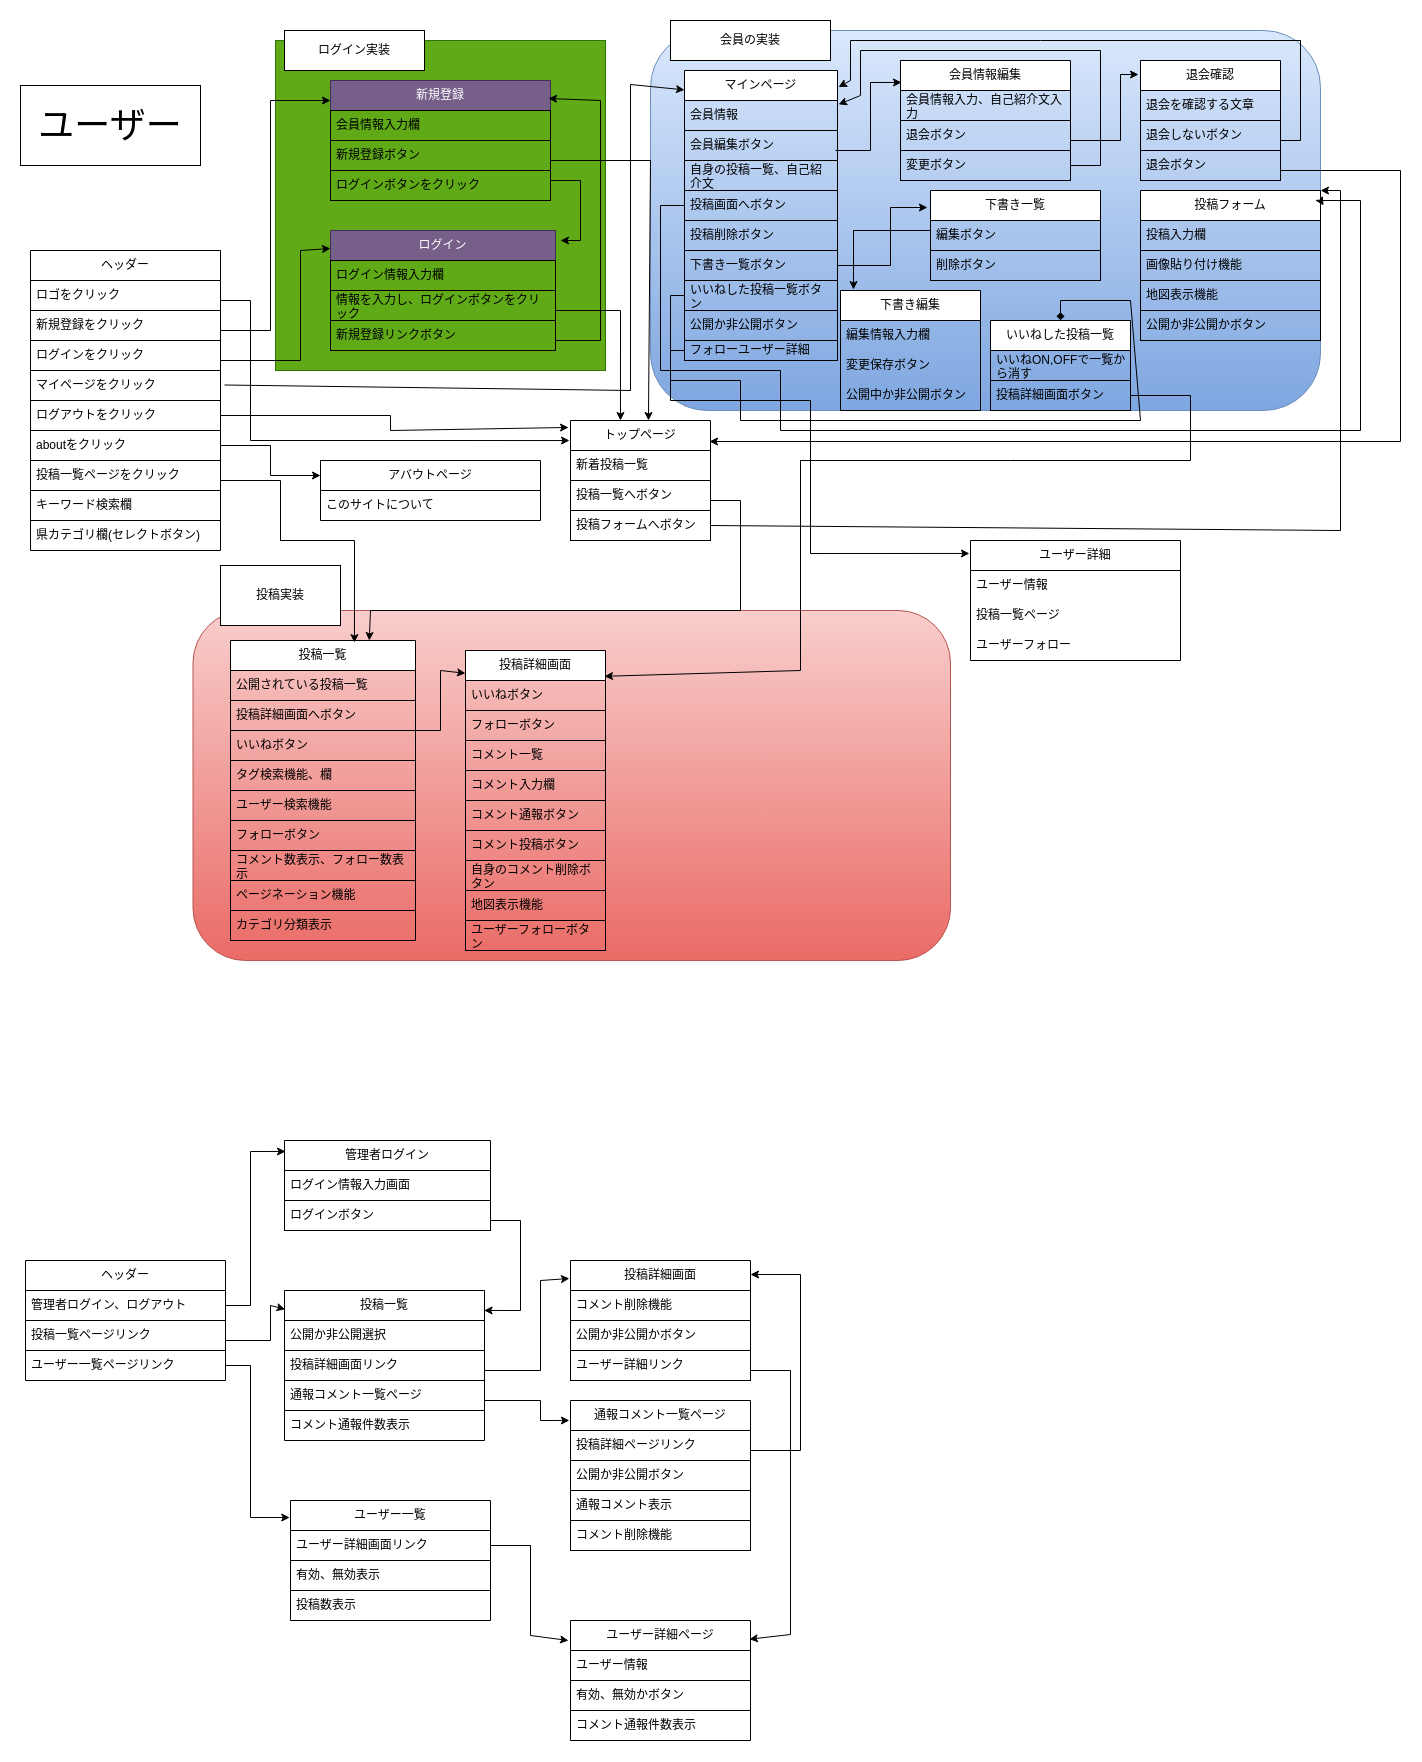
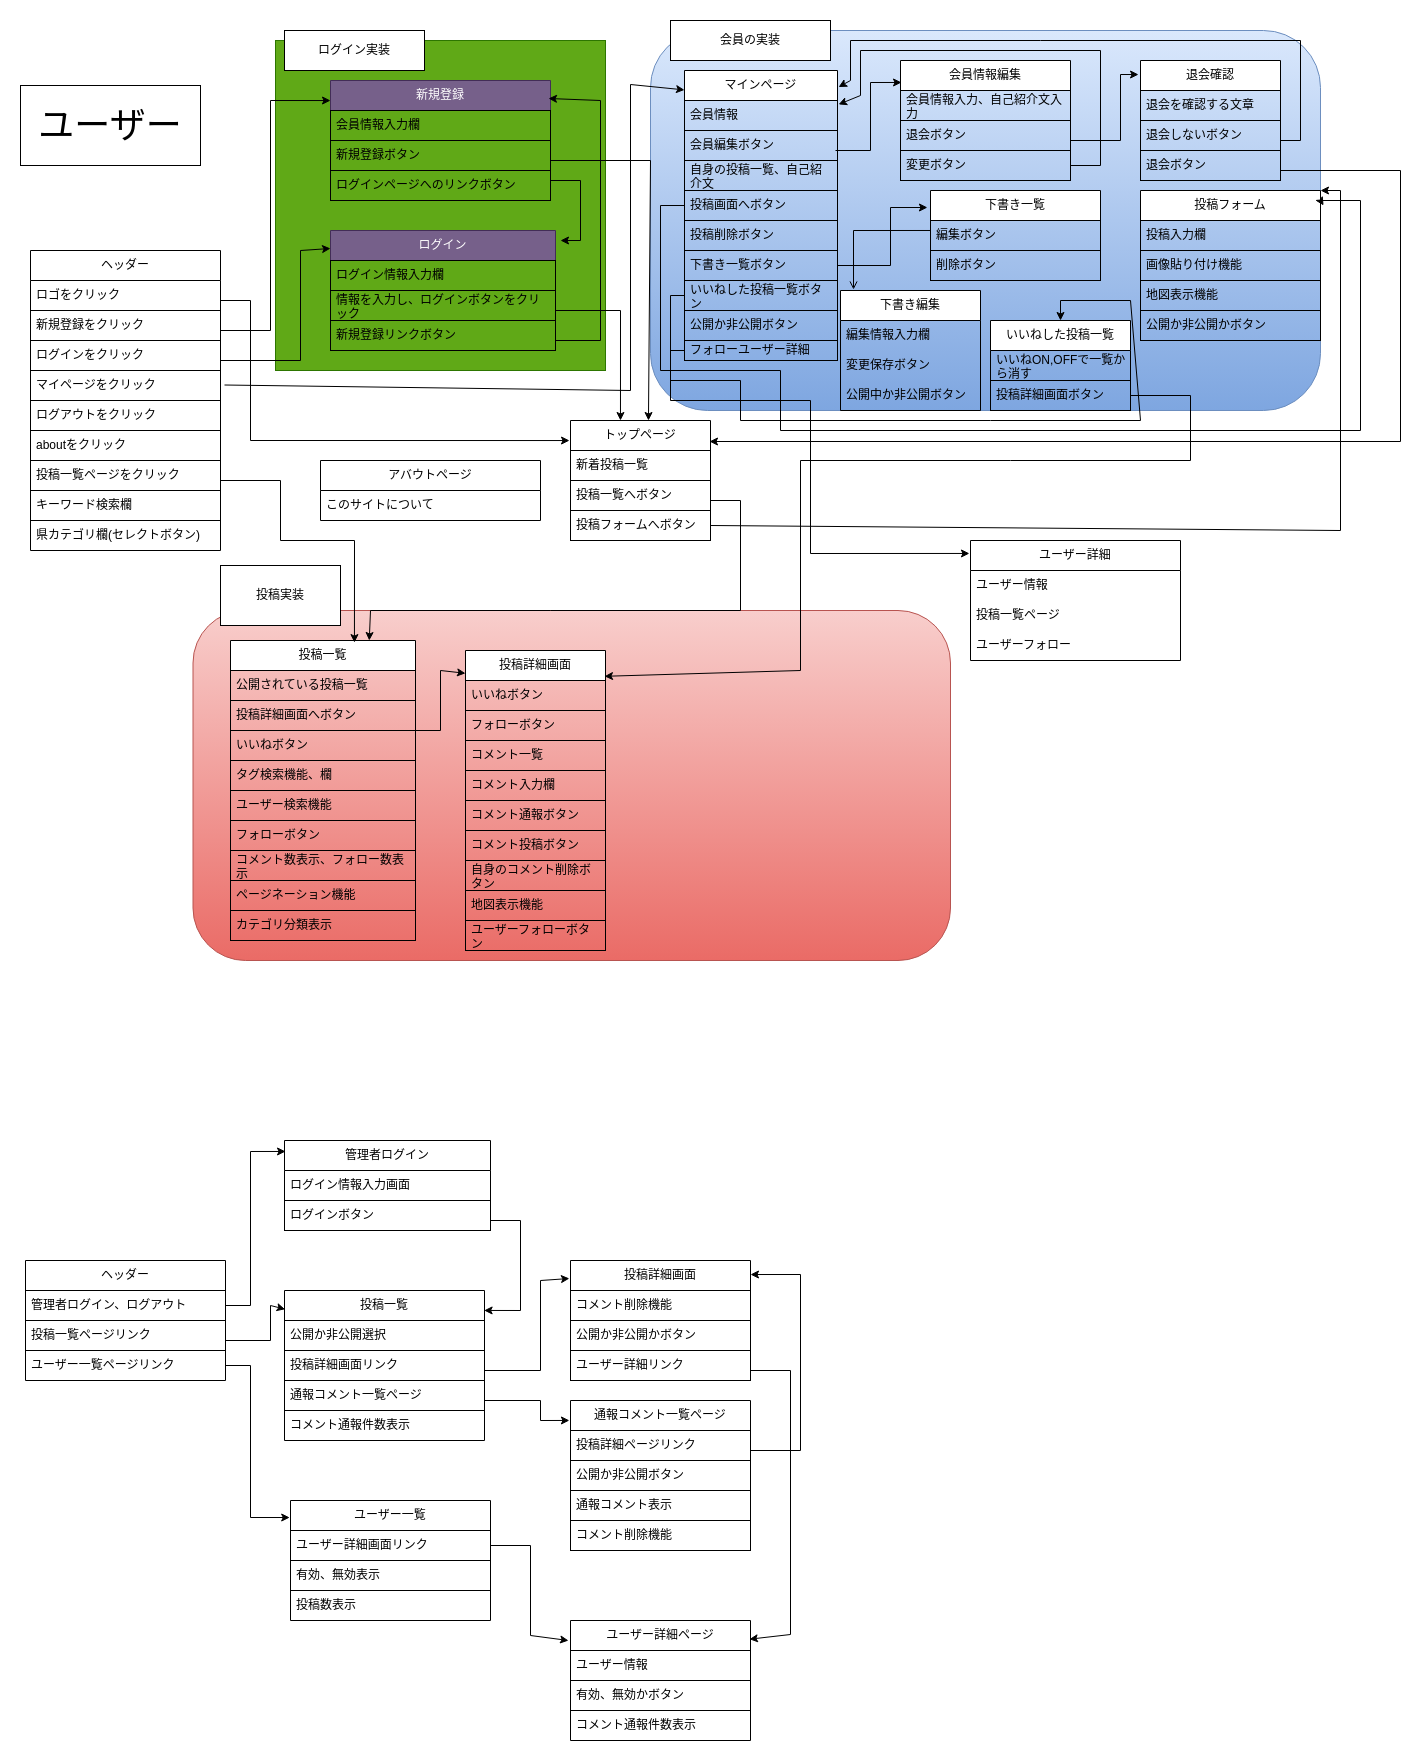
(409, 186) -> (427, 186)
(854, 281) -> (854, 282)
(1061, 312) -> (1061, 312)
(391, 424) -> none
(271, 458) -> none
